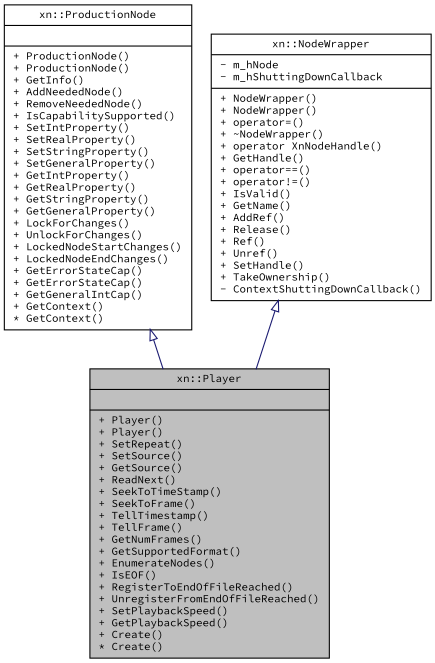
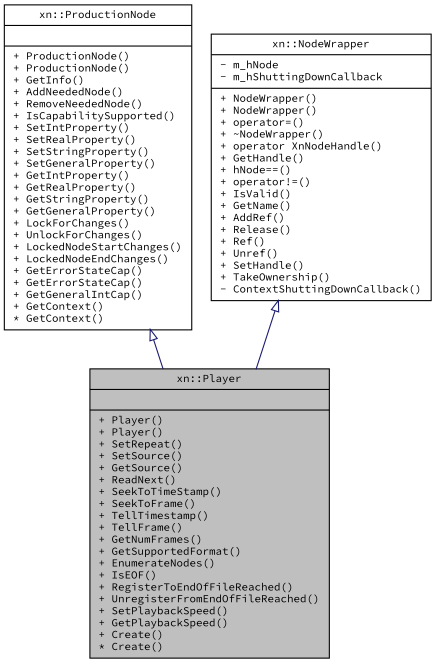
(266, 170) -> (256, 170)
